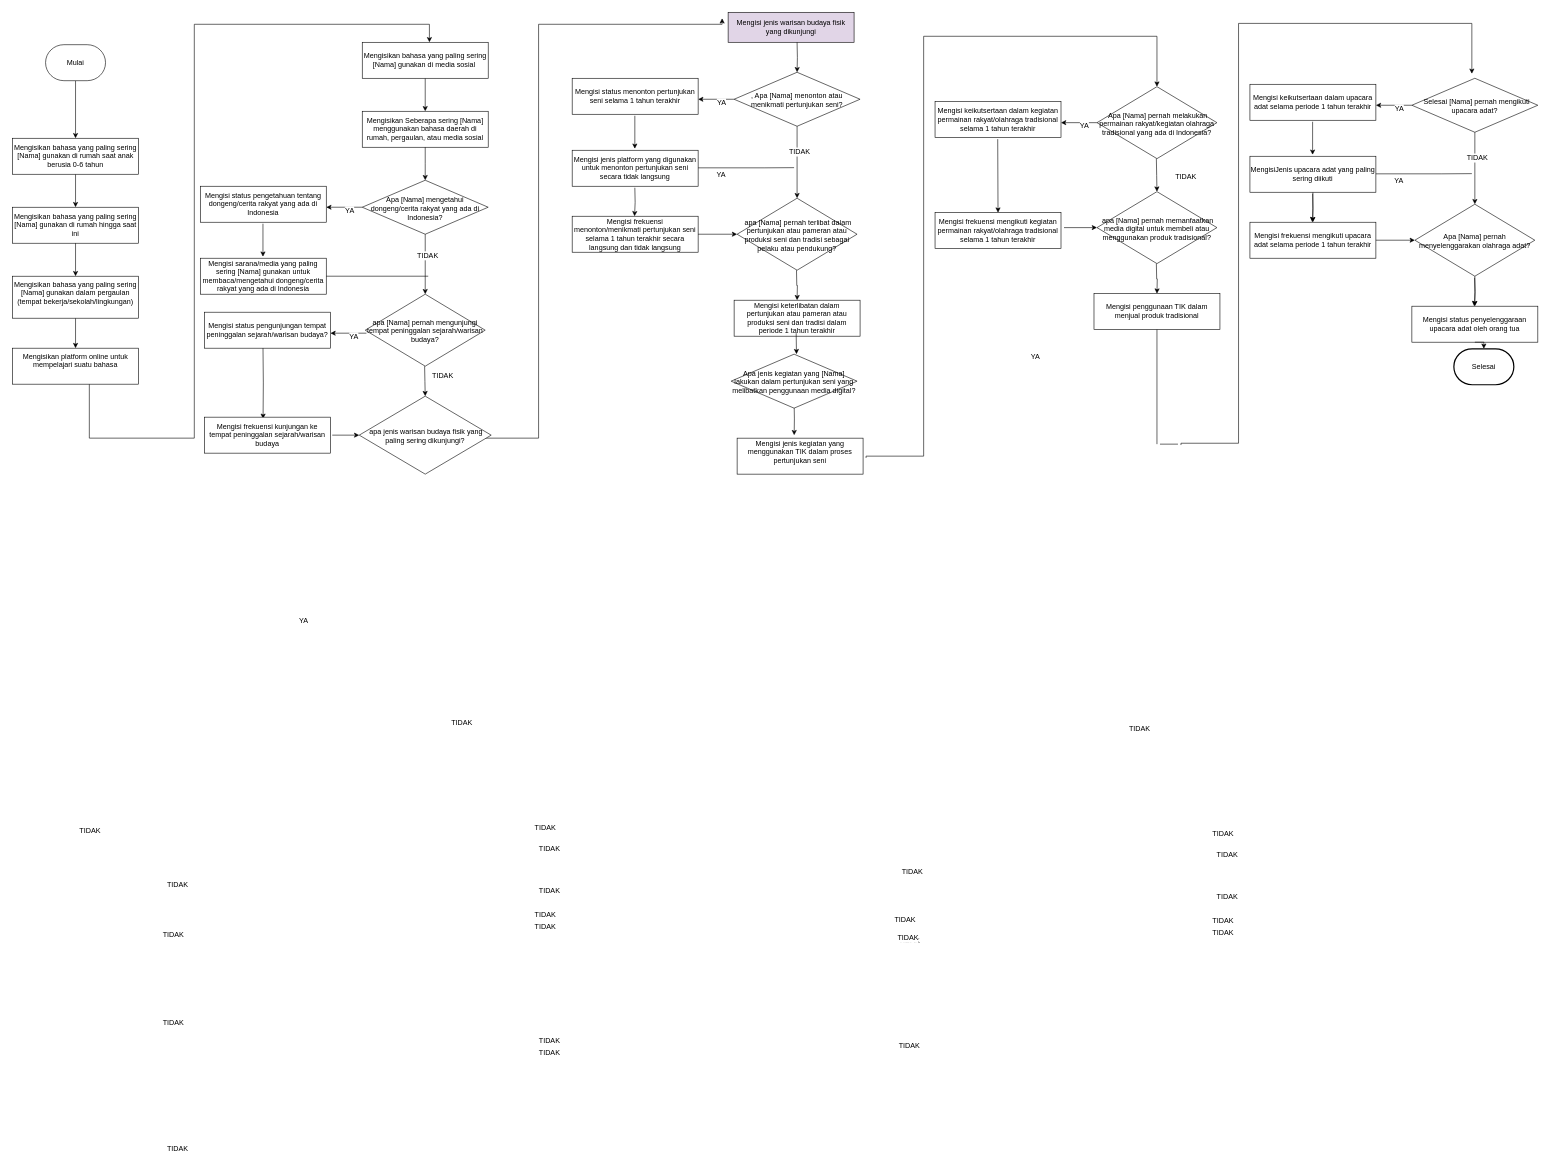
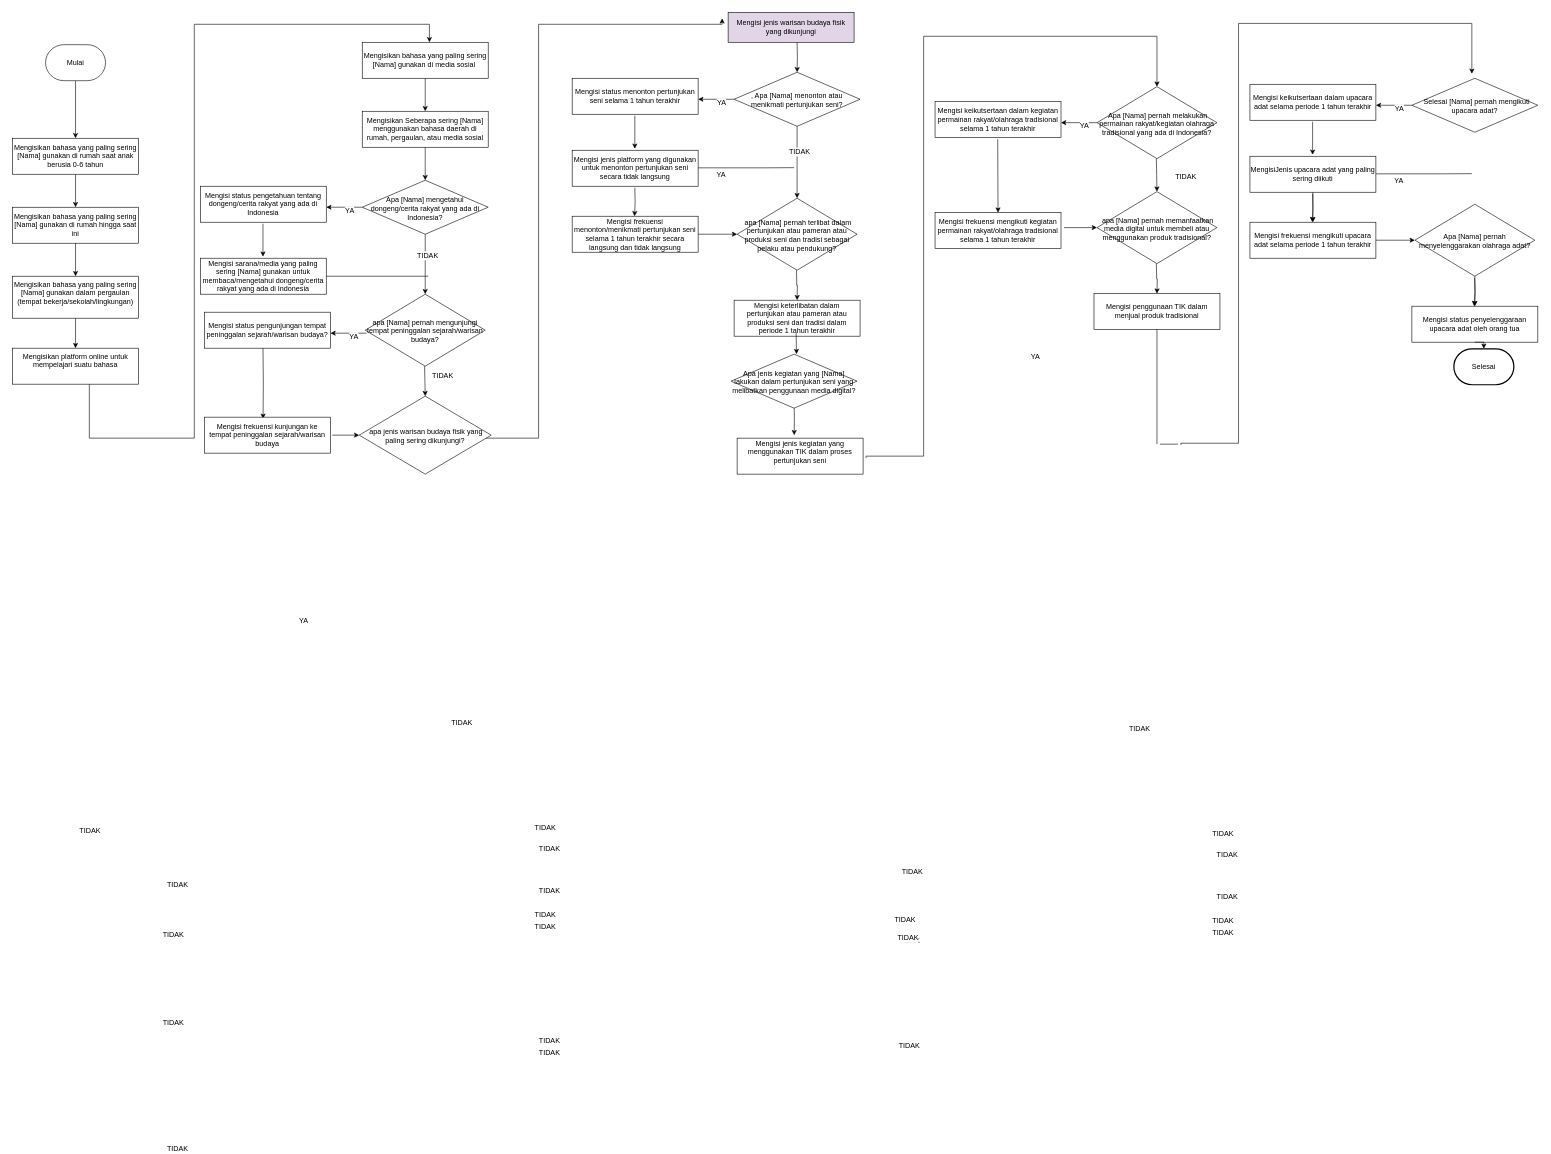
(1475, 157) -> none
